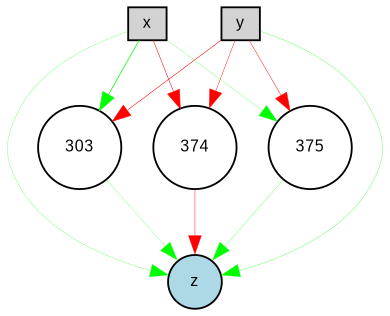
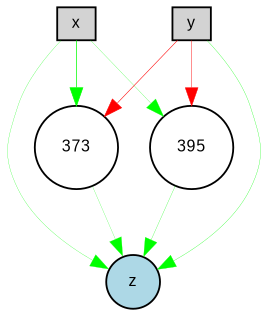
(80, 147) -> (76, 147)
(195, 147) -> none
(310, 147) -> (192, 147)
